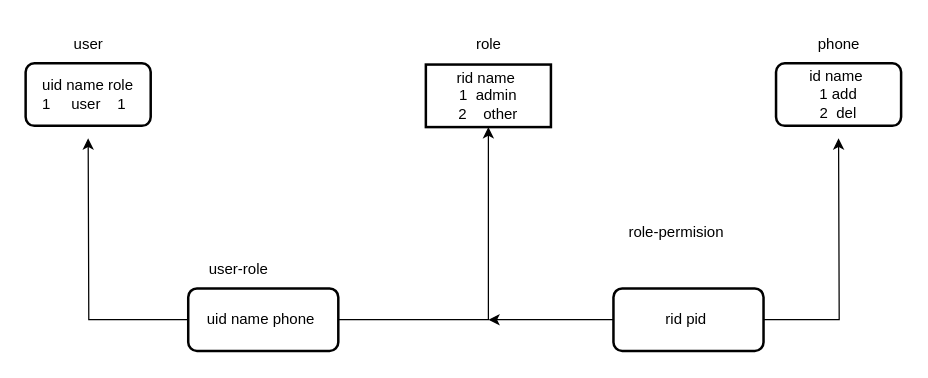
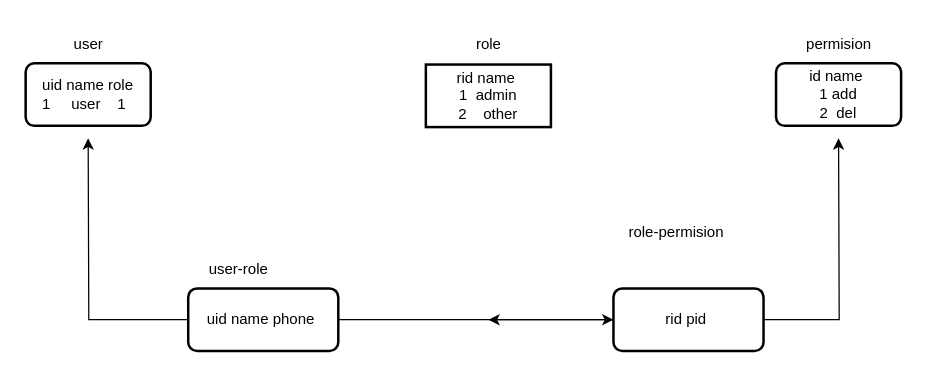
(839, 44) -> (839, 44)
(488, 228) -> (488, 319)
